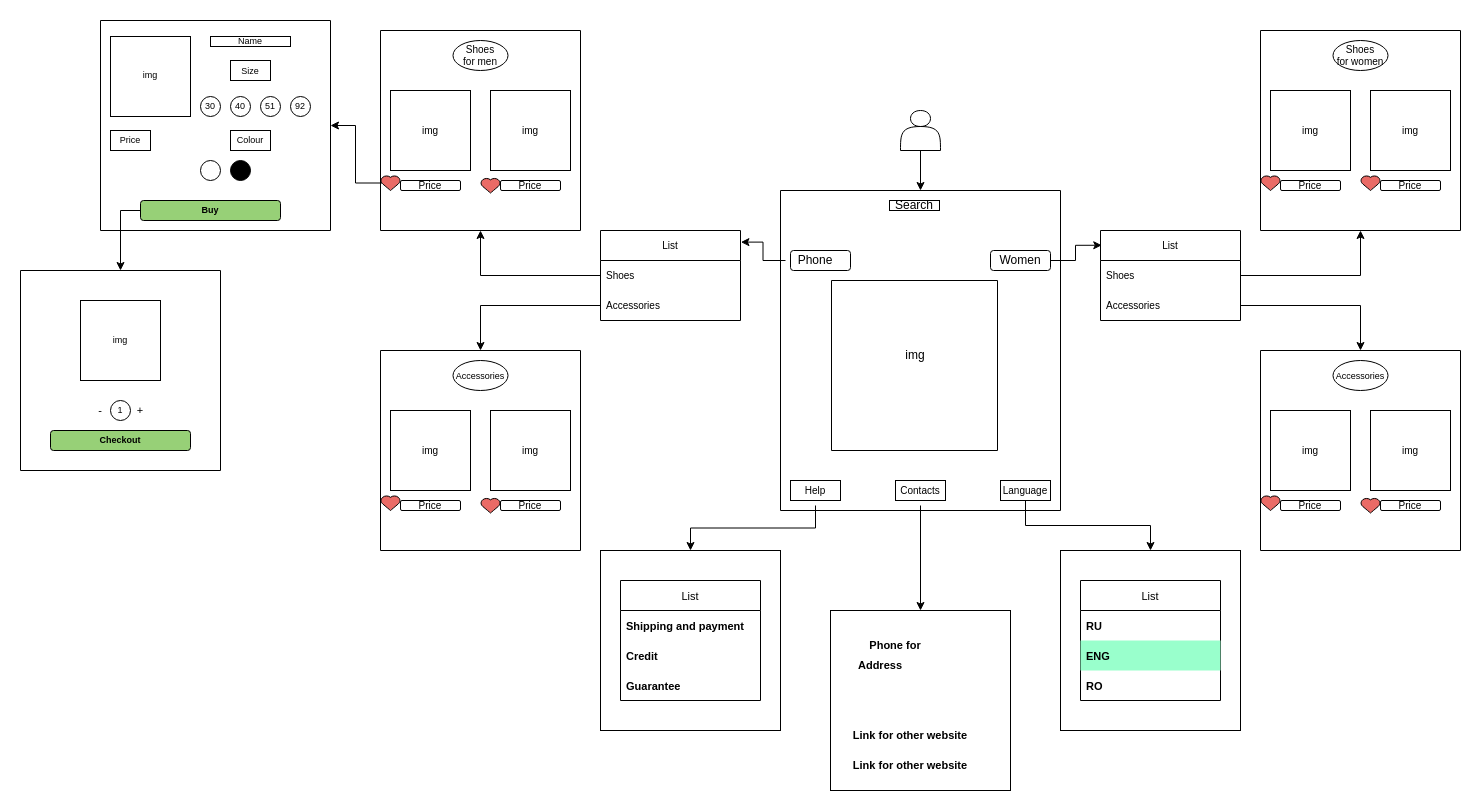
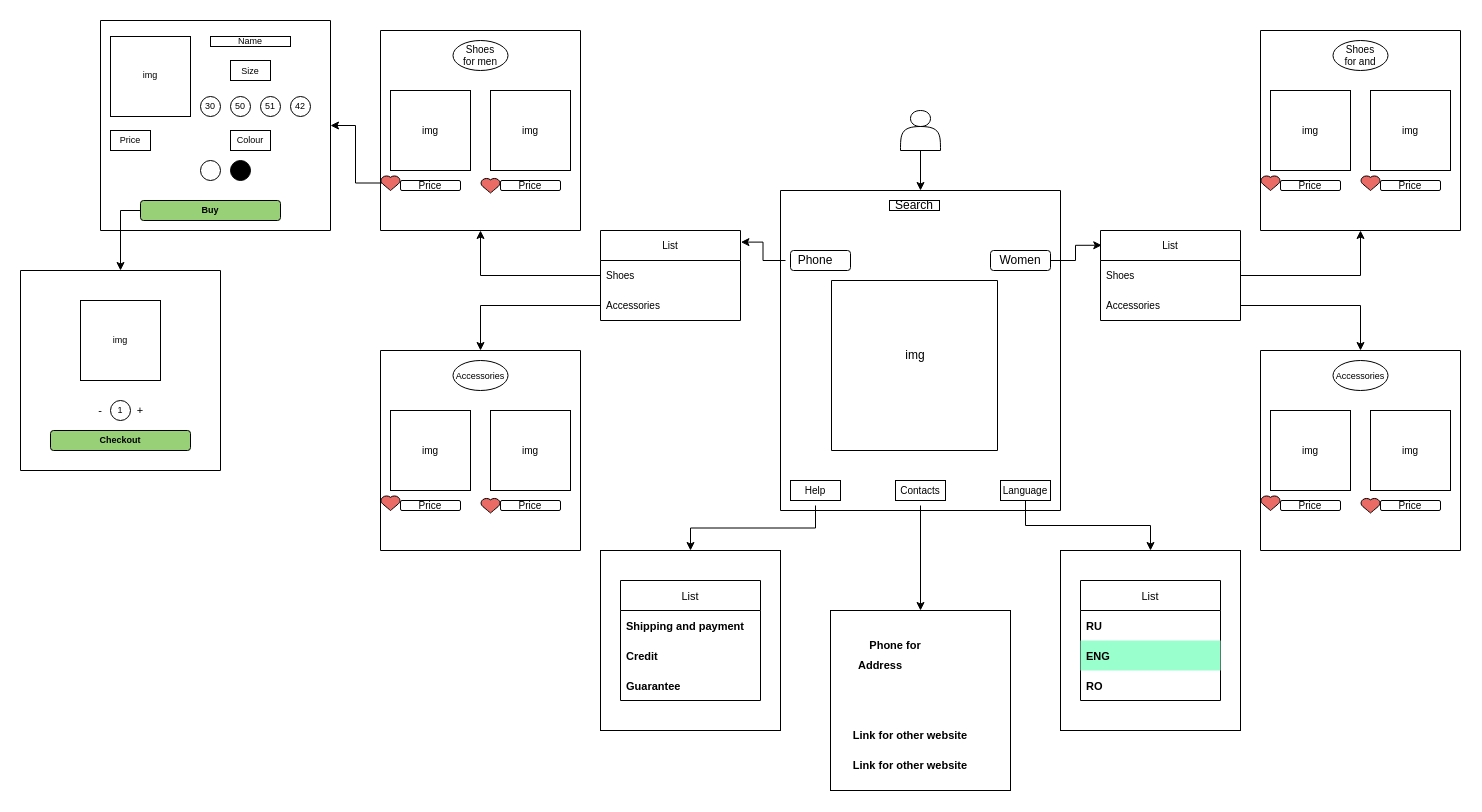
(1361, 56) -> (1361, 56)
(241, 107) -> (241, 107)
(301, 107) -> (301, 107)
